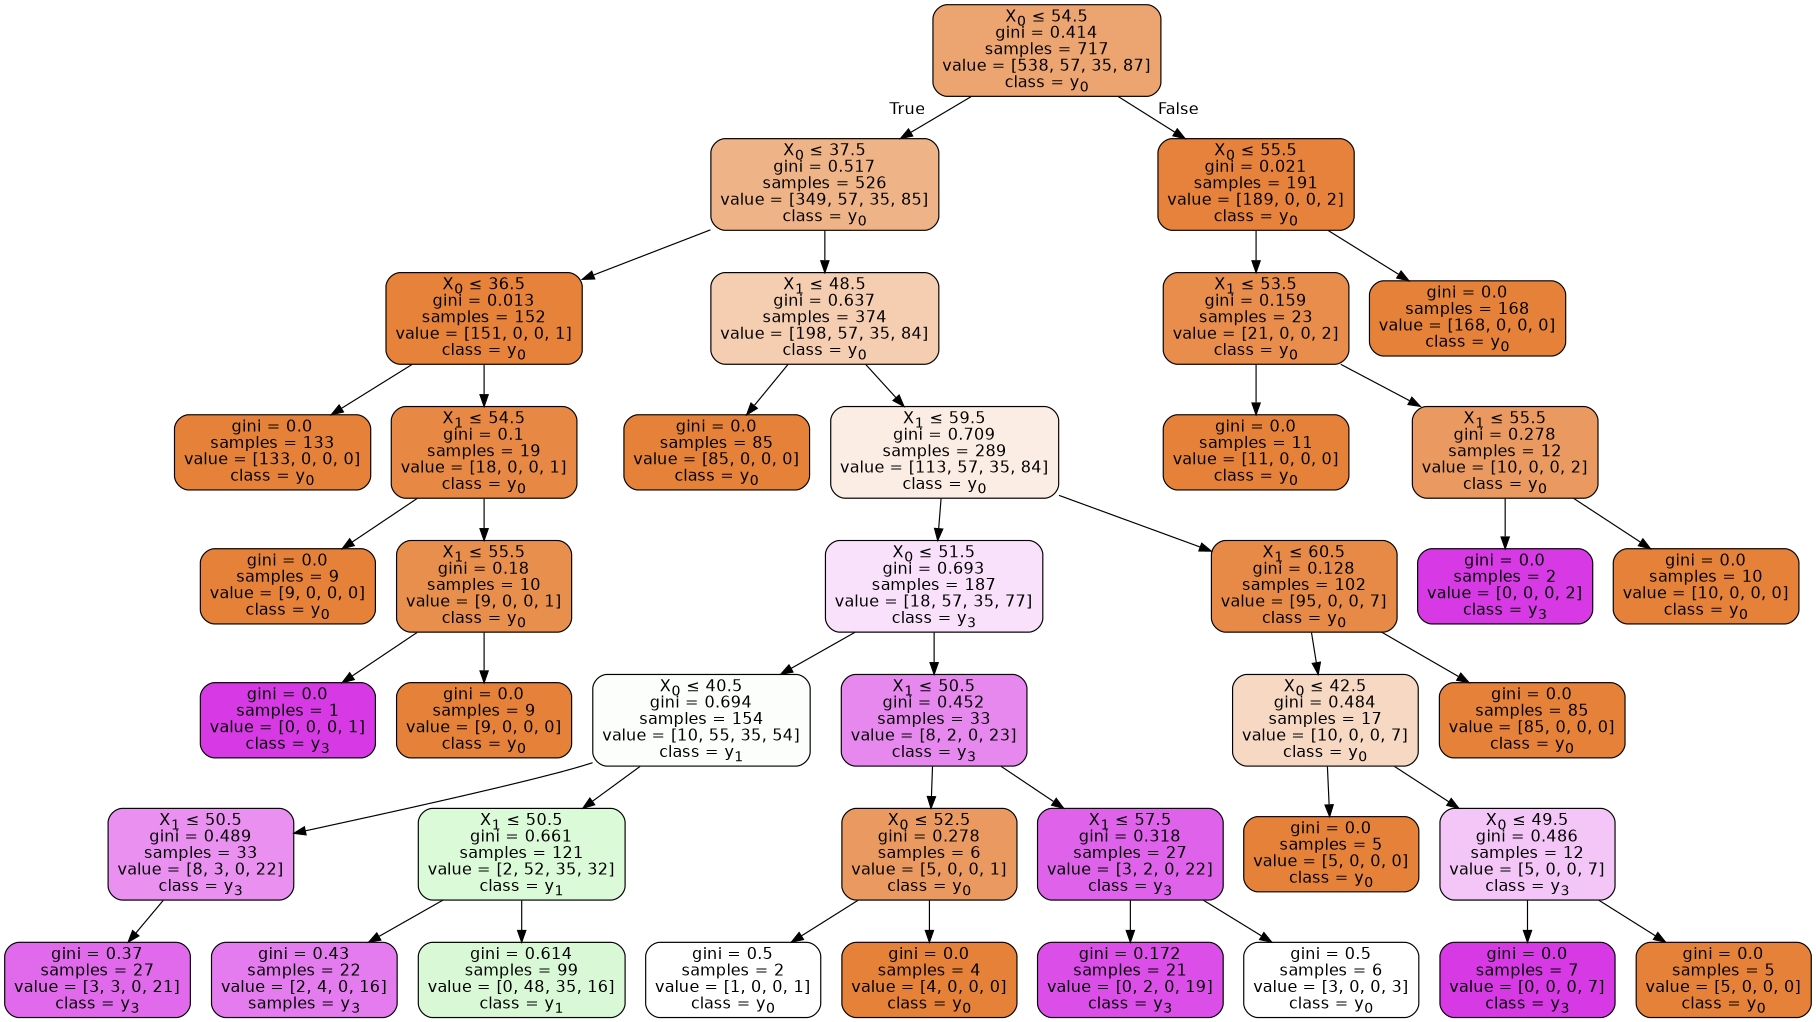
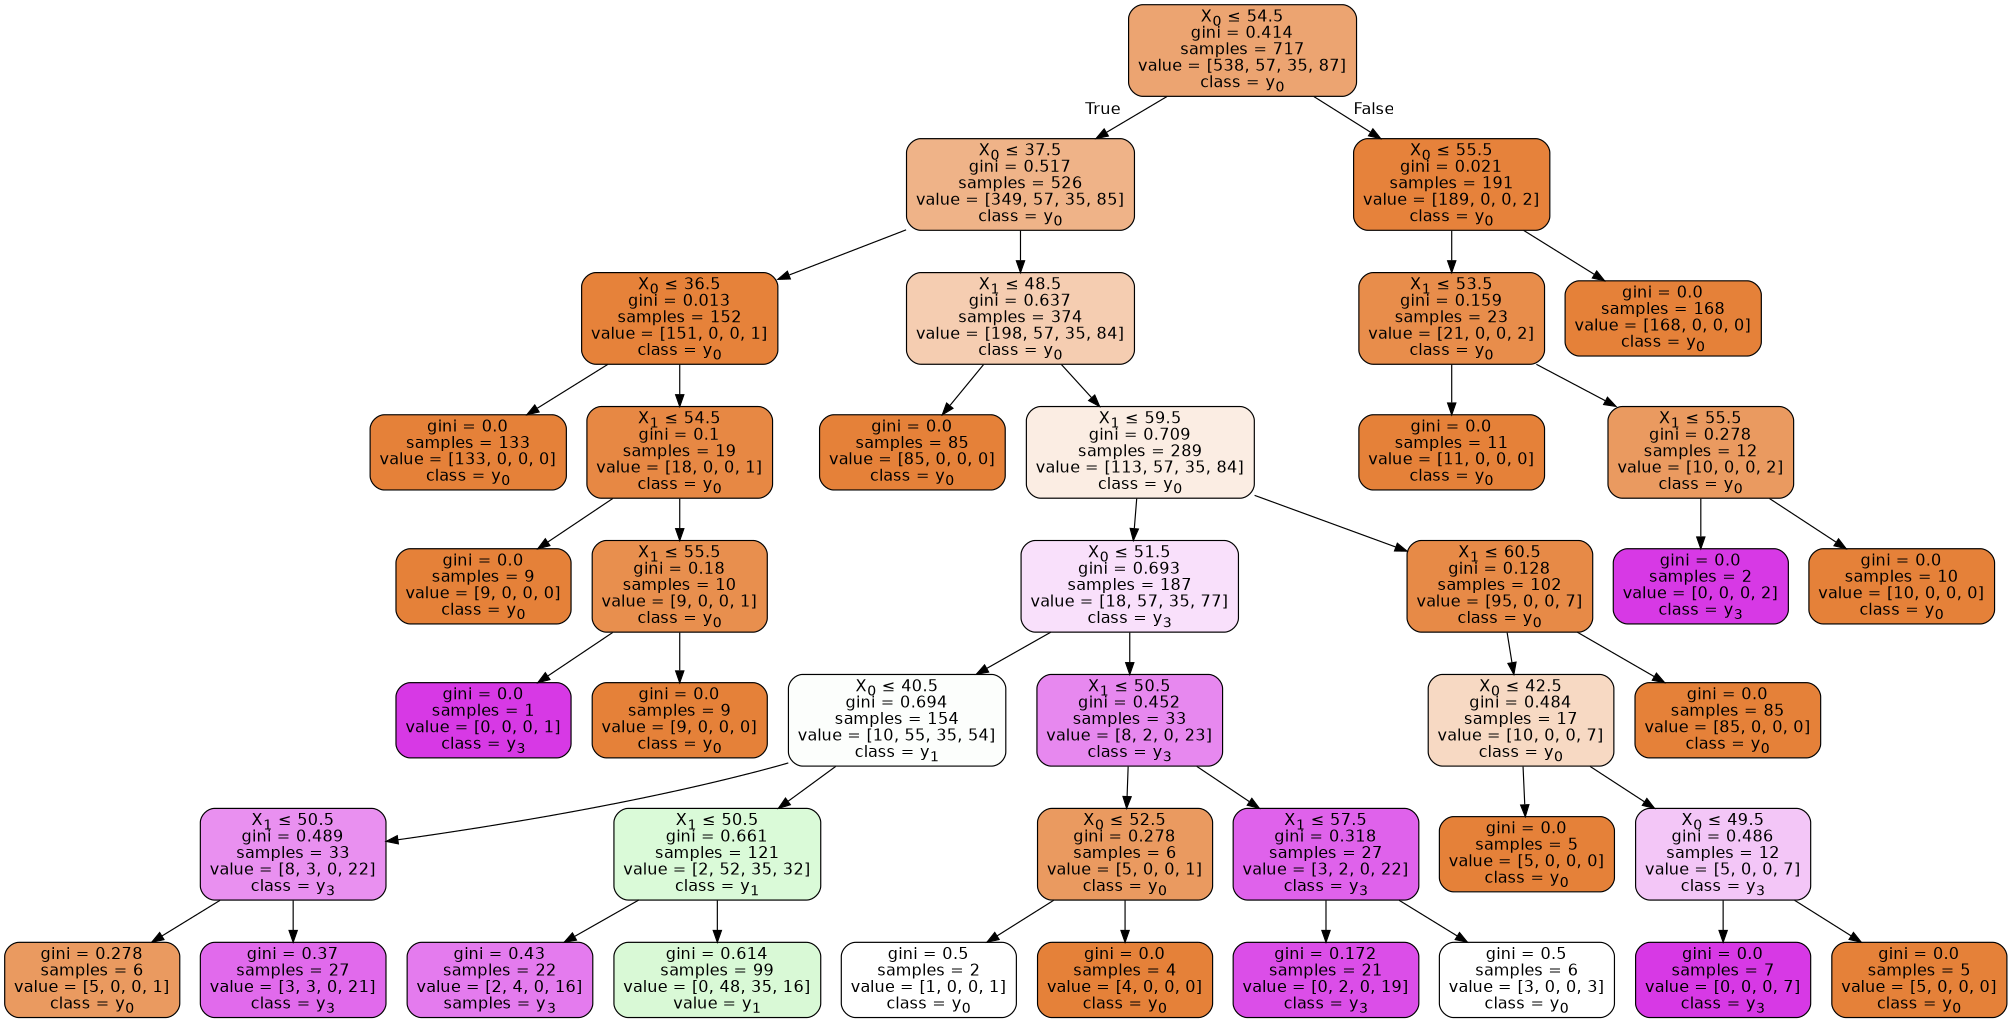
none -> (92, 980)
(517, 1003) -> (713, 1003)
